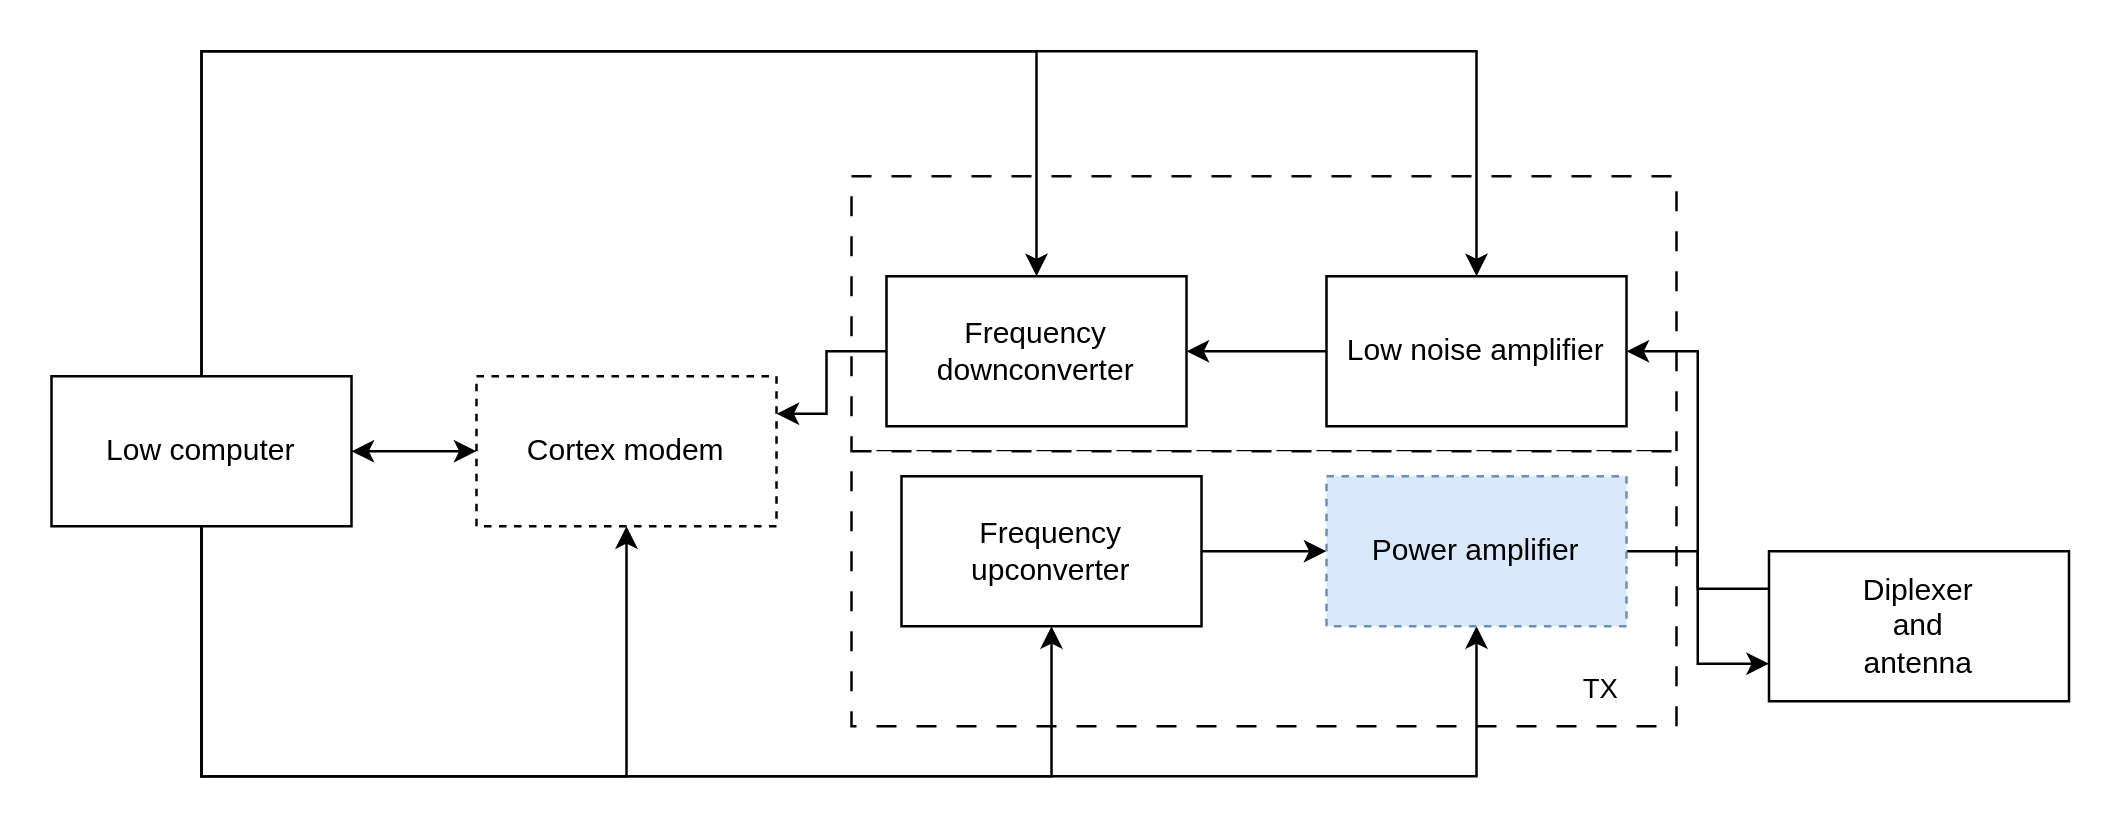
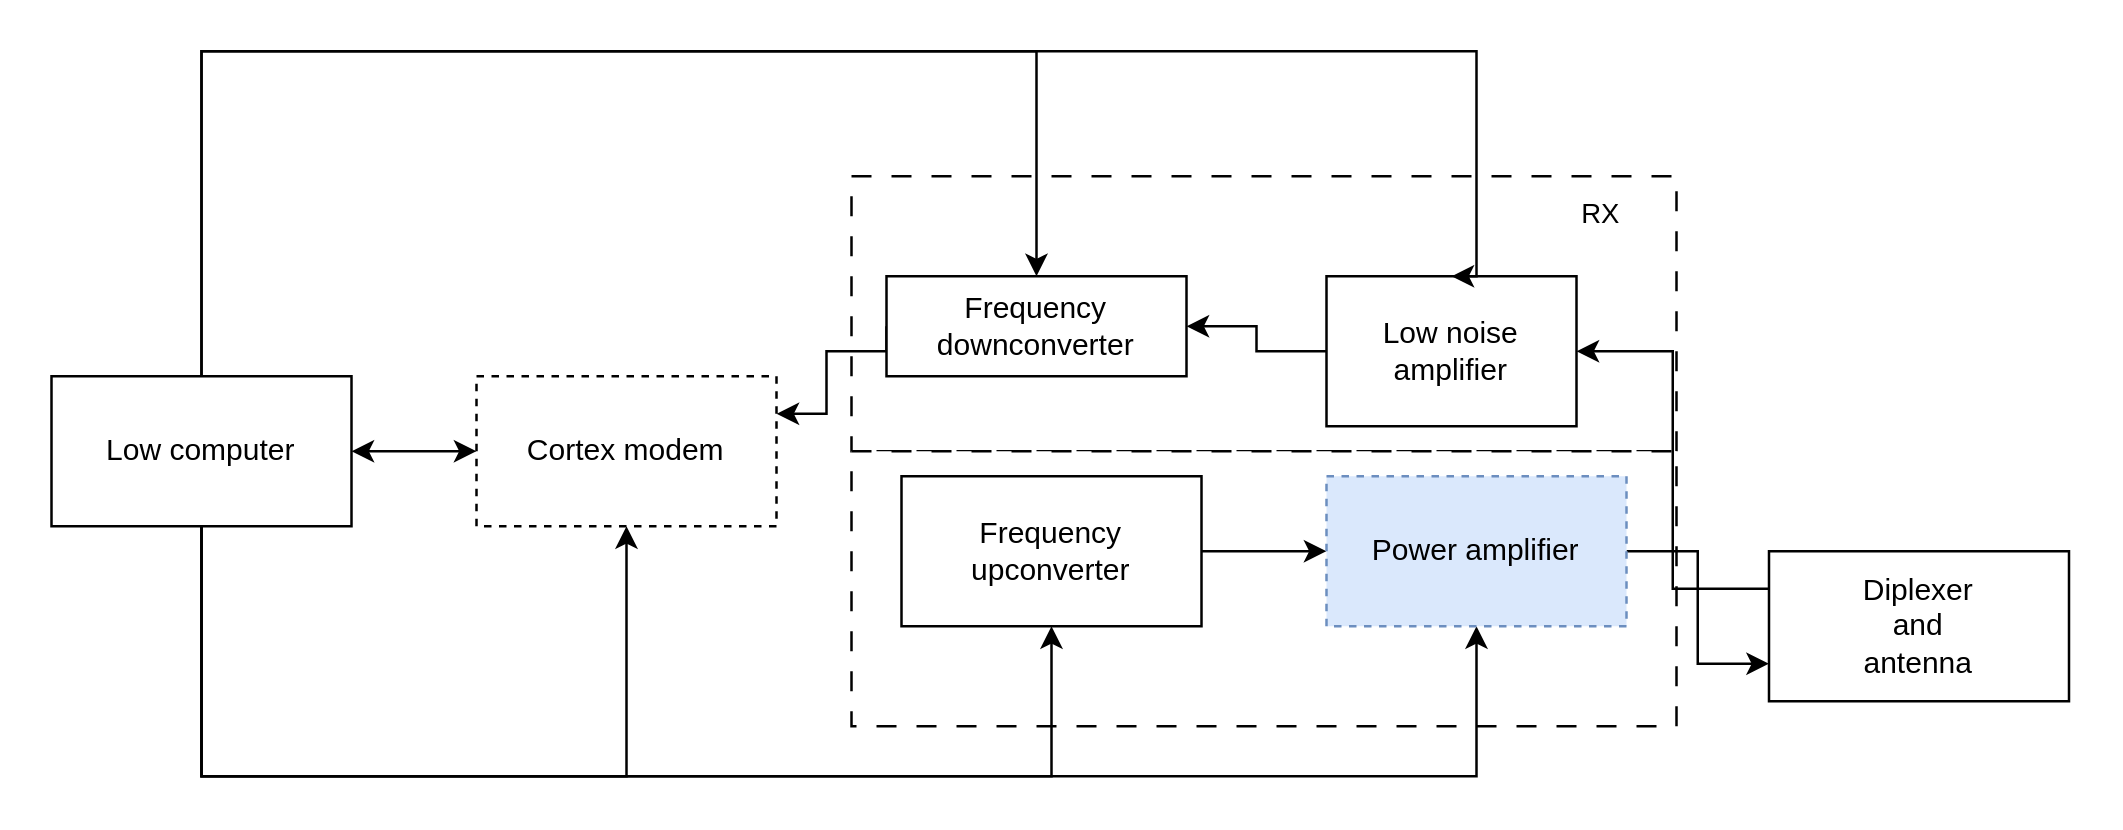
none -> (1601, 214)
(1036, 351) -> (1036, 326)
(1476, 351) -> (1451, 351)
(1601, 689) -> none
